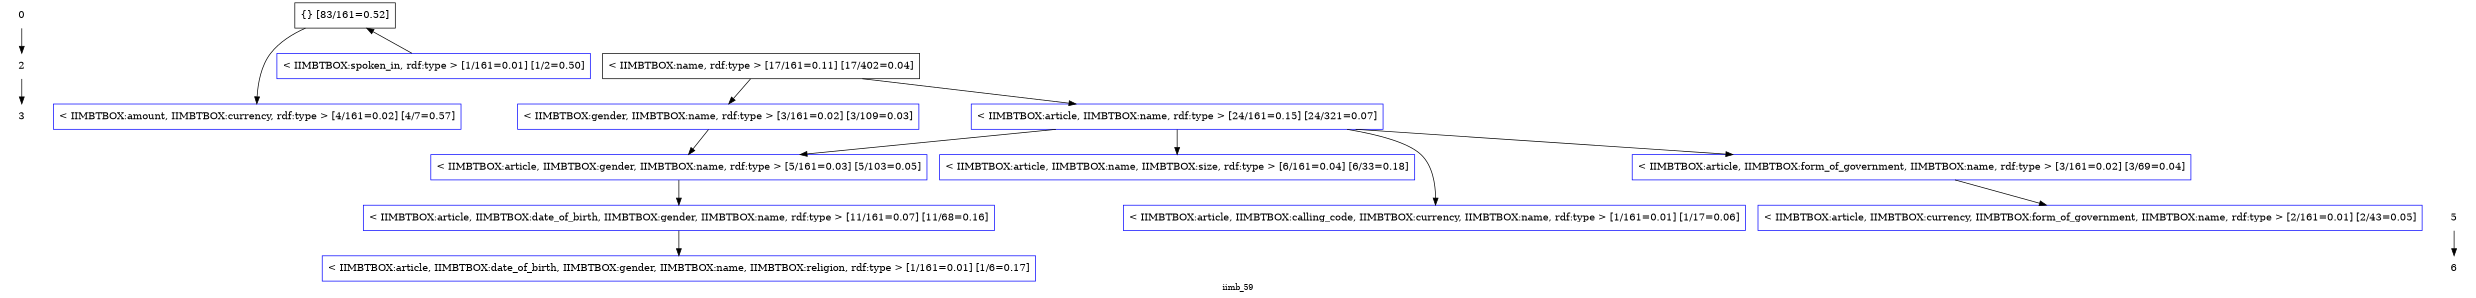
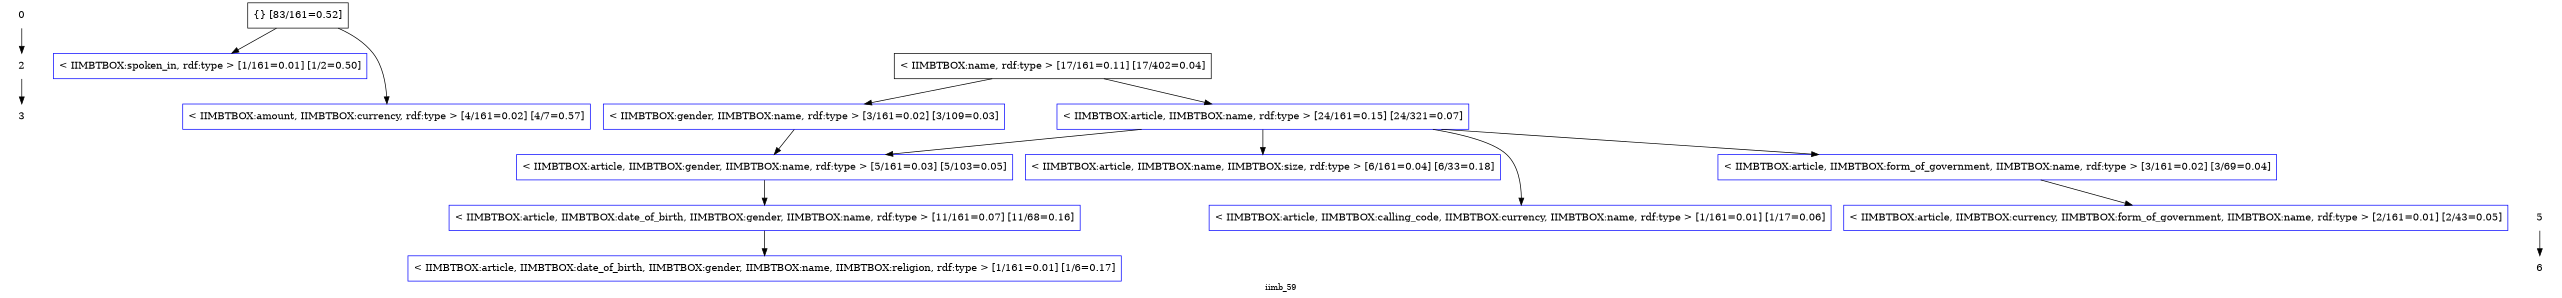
(392, 43) -> (257, 39)
